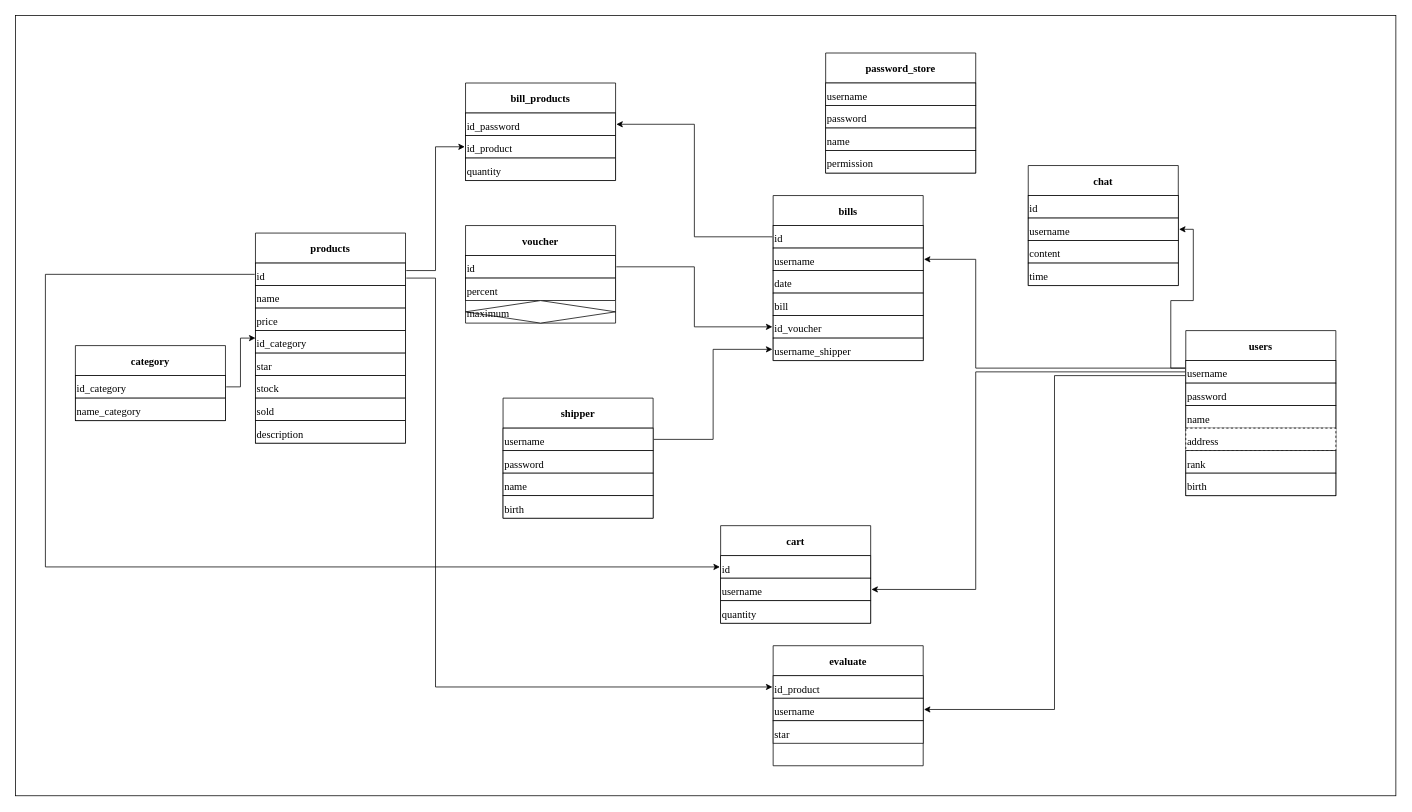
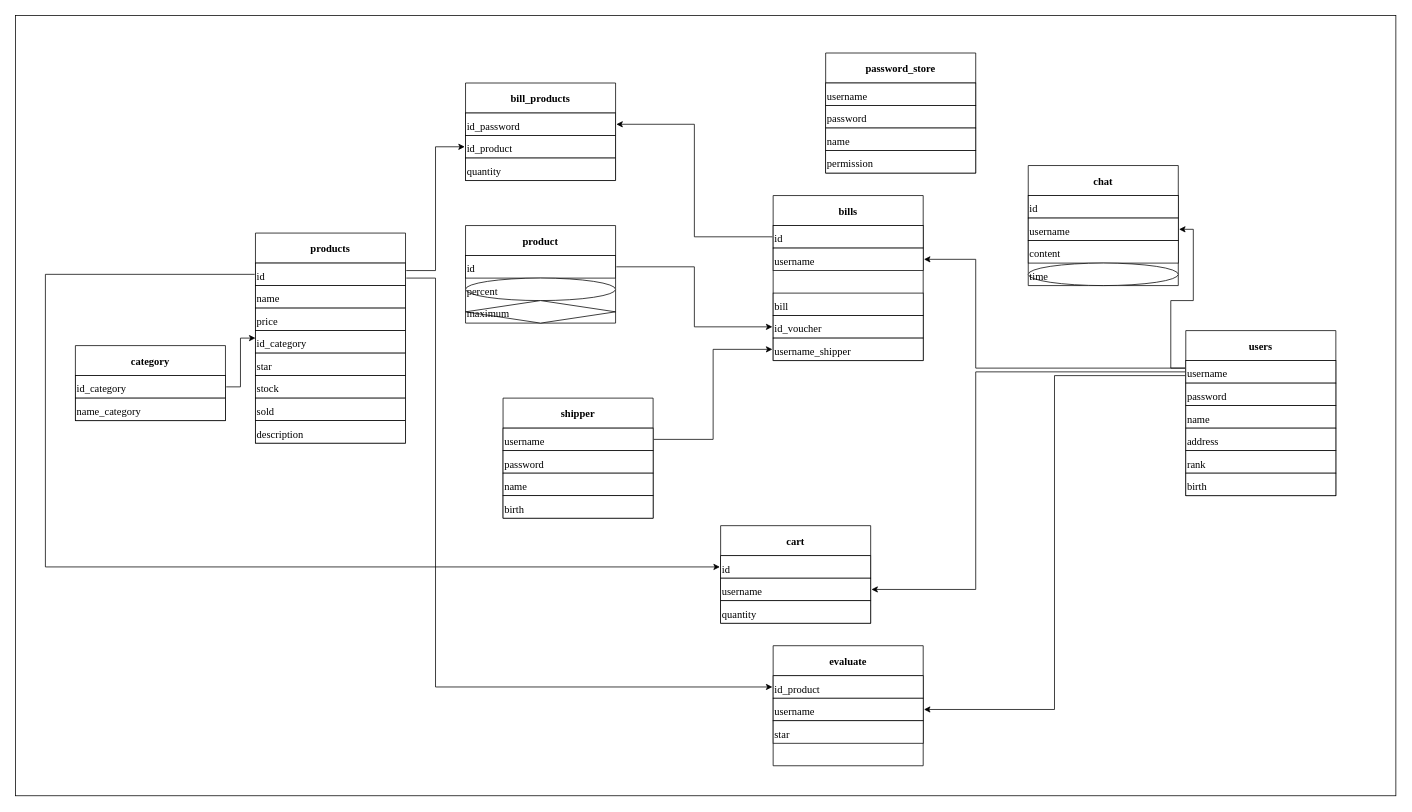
(540, 241) -> (540, 241)
(1103, 274) -> (1103, 274)
(848, 282) -> none
(540, 289) -> (540, 289)
(1260, 439) -> (1260, 439)
